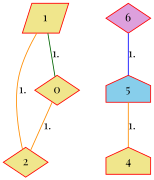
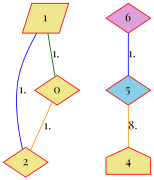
(17, 90) -> (17, 90)
(128, 90) -> (128, 90)
(132, 126) -> (133, 126)
